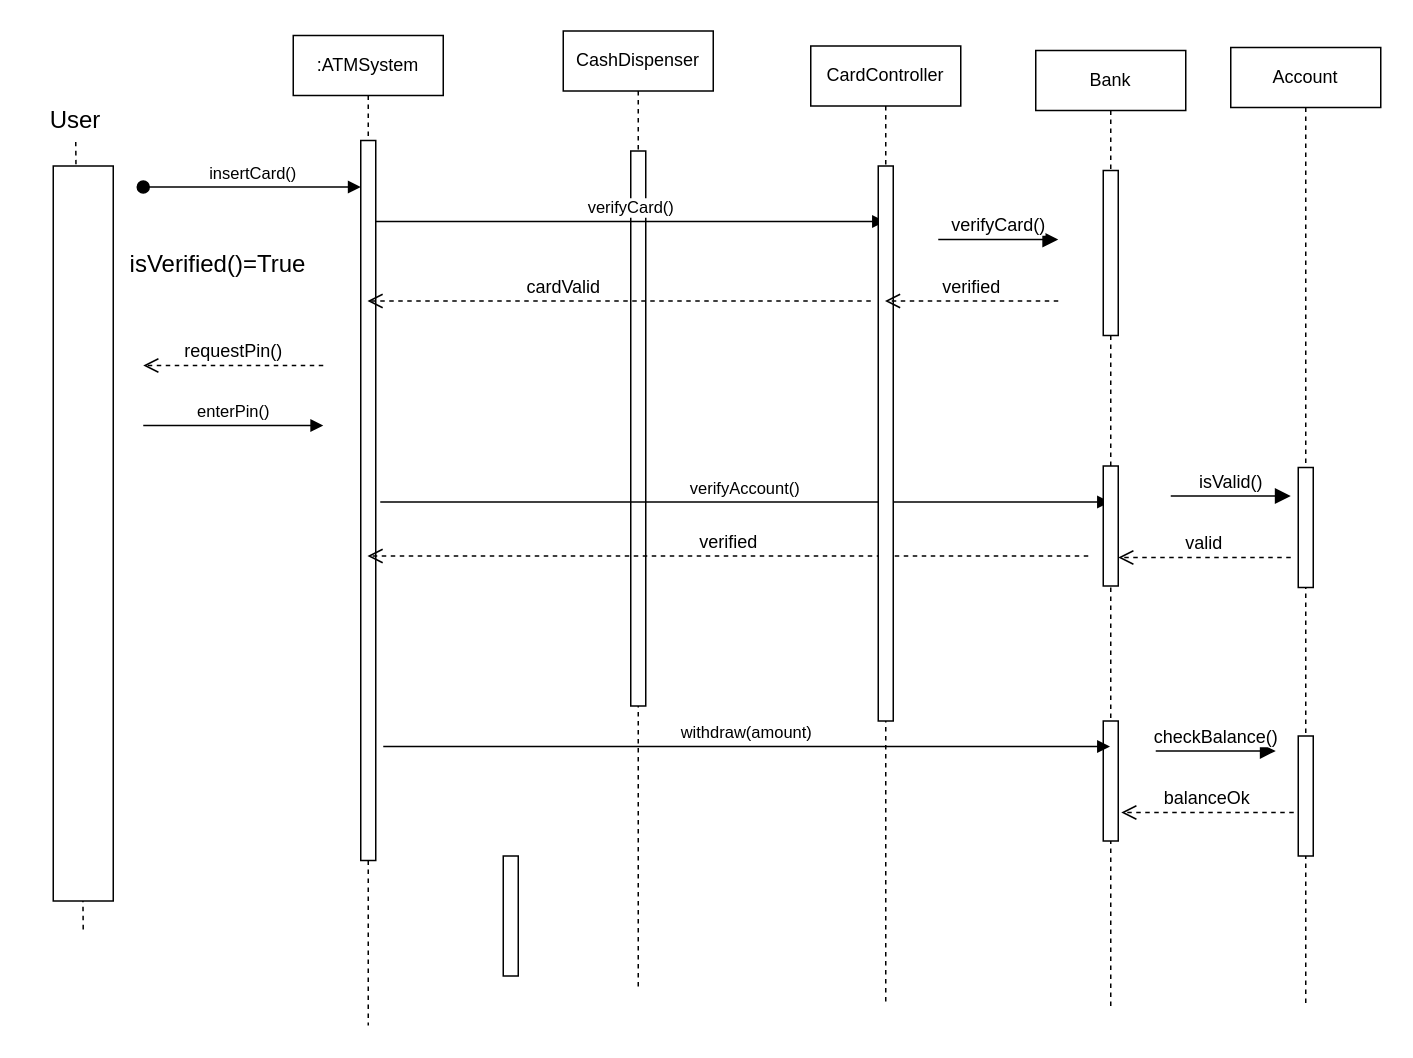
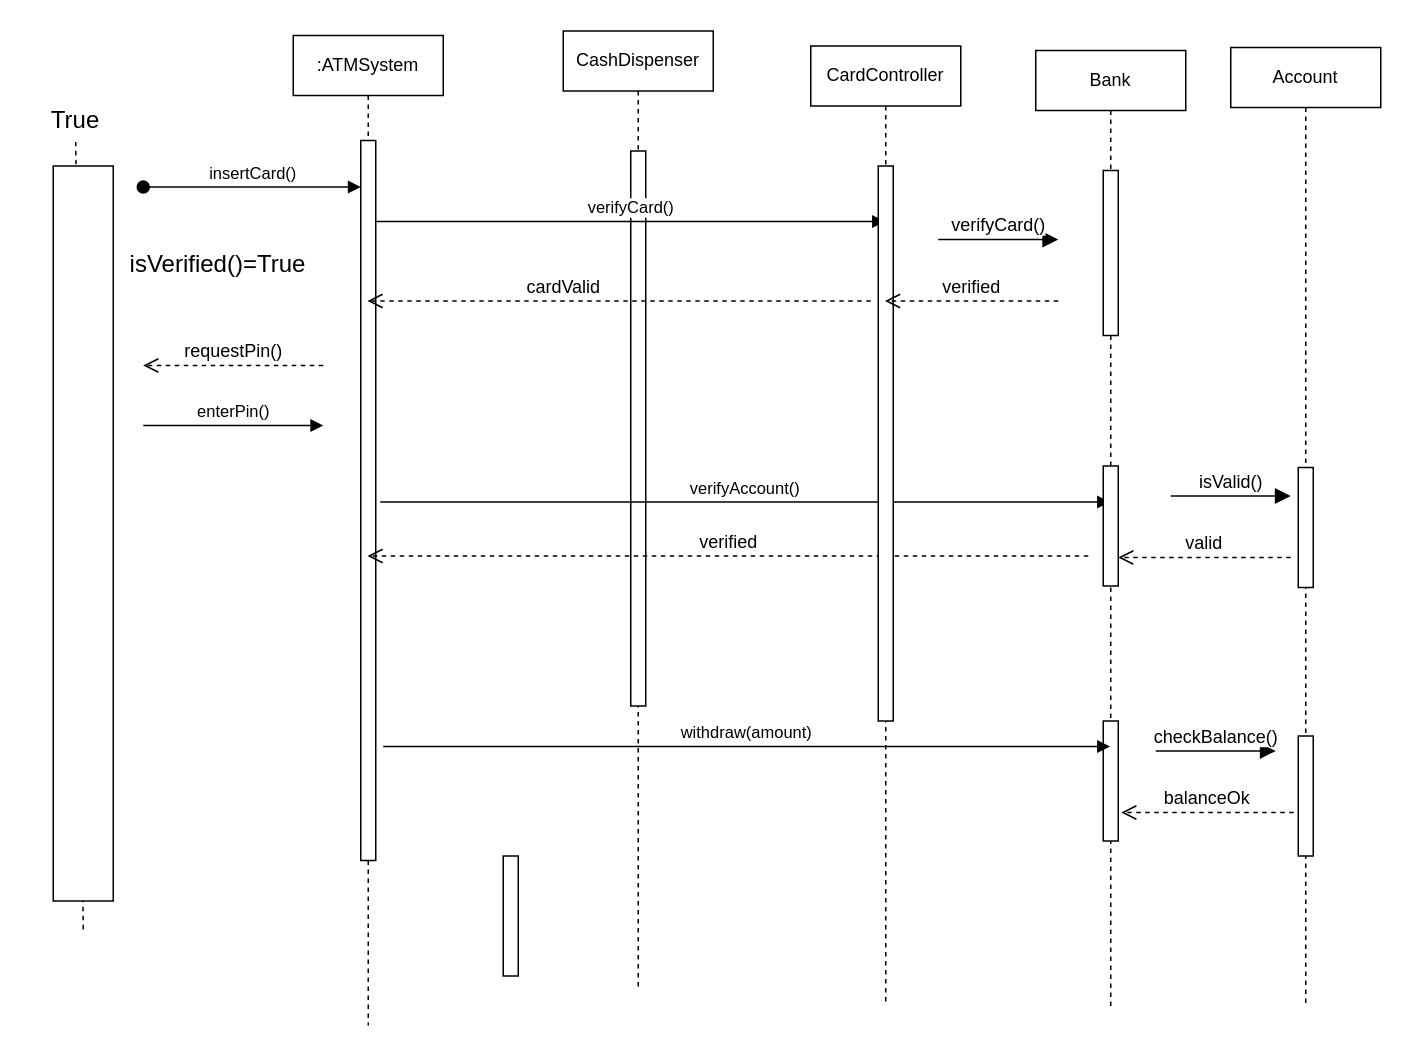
(76, 119) -> (76, 119)
